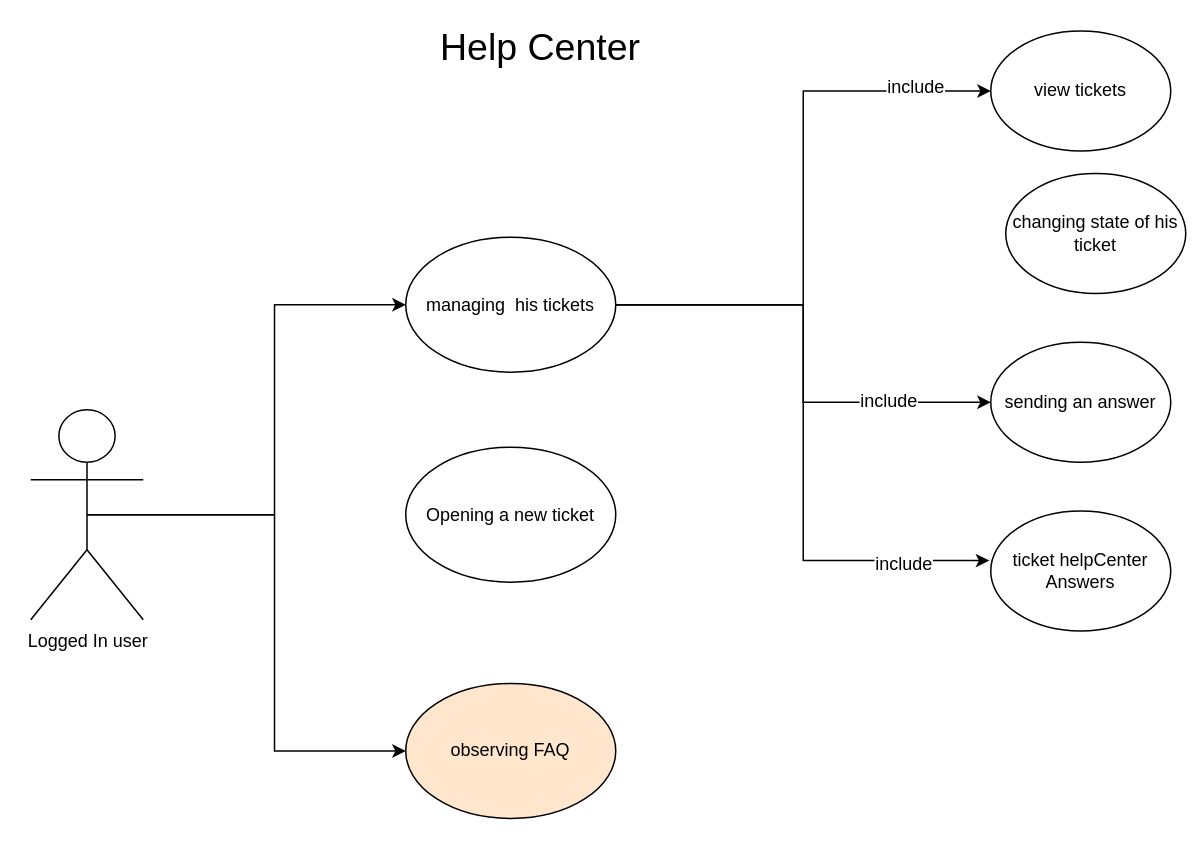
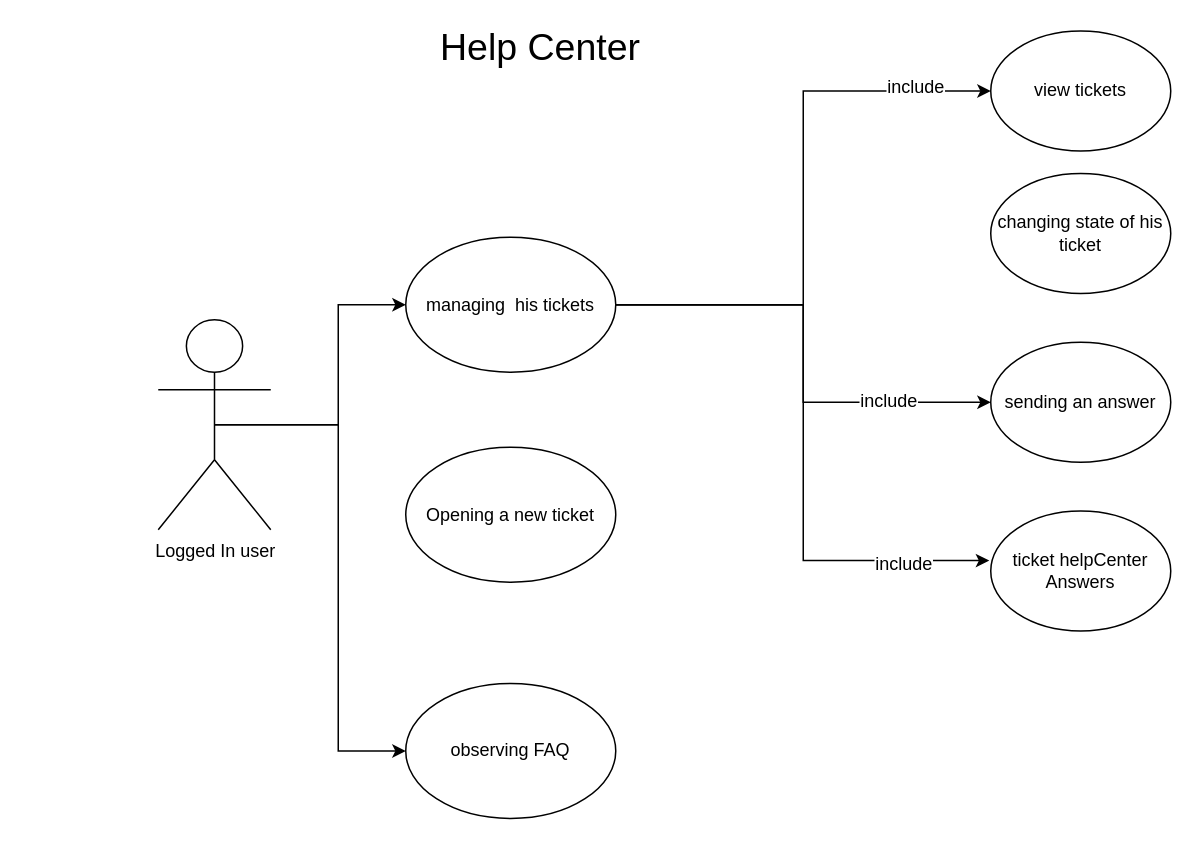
(1096, 233) -> (1081, 233)
(87, 515) -> (215, 425)
(511, 751) -> (511, 751)
